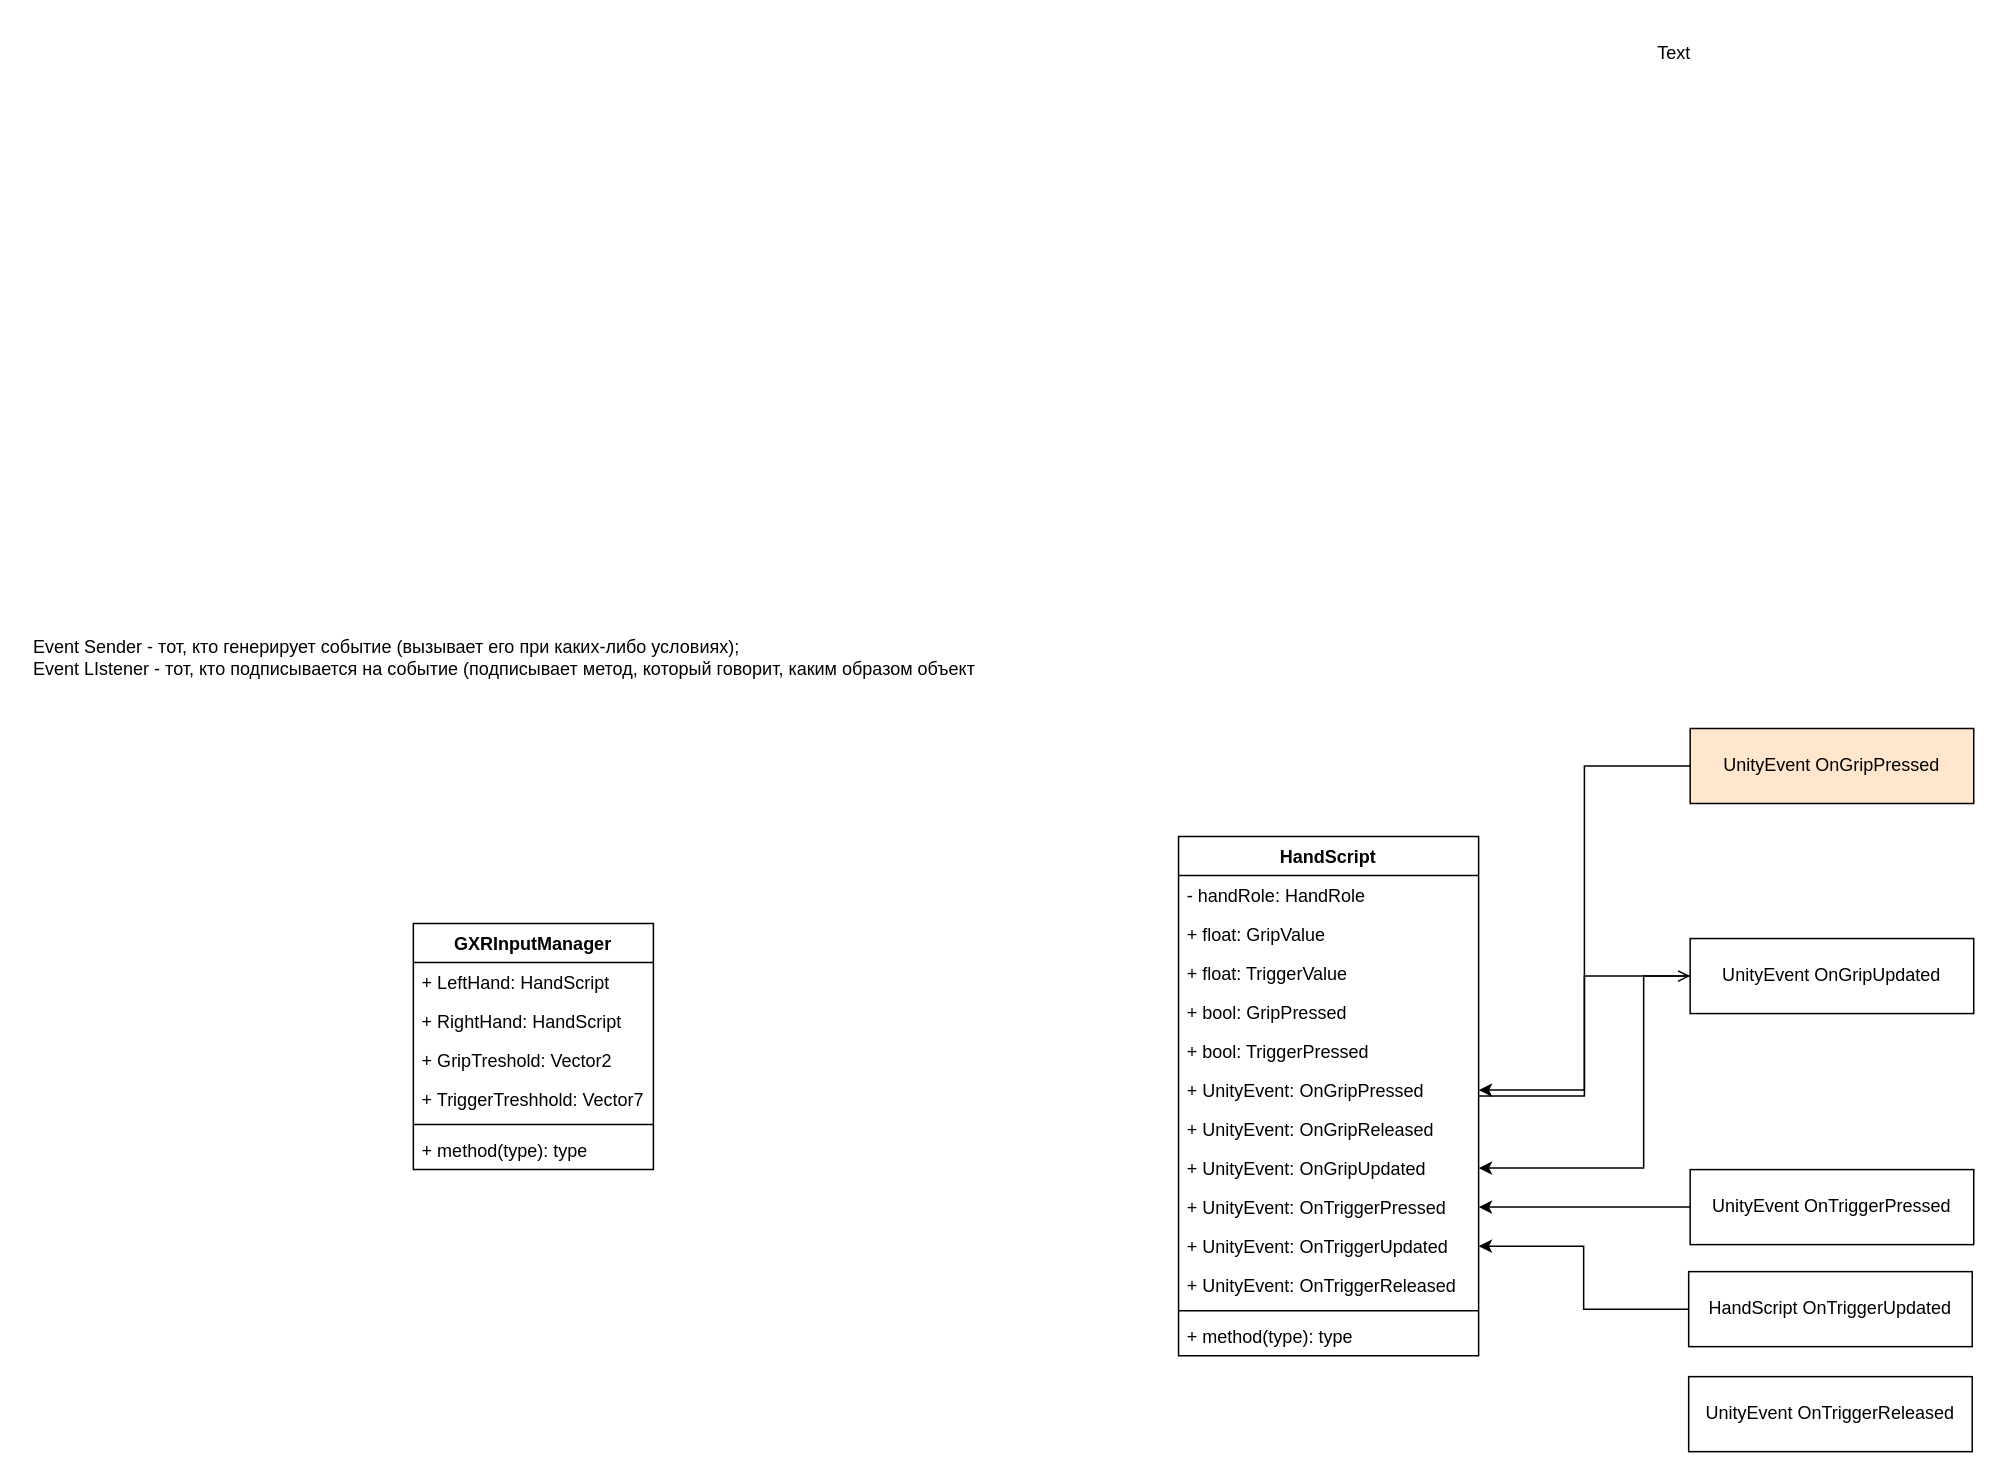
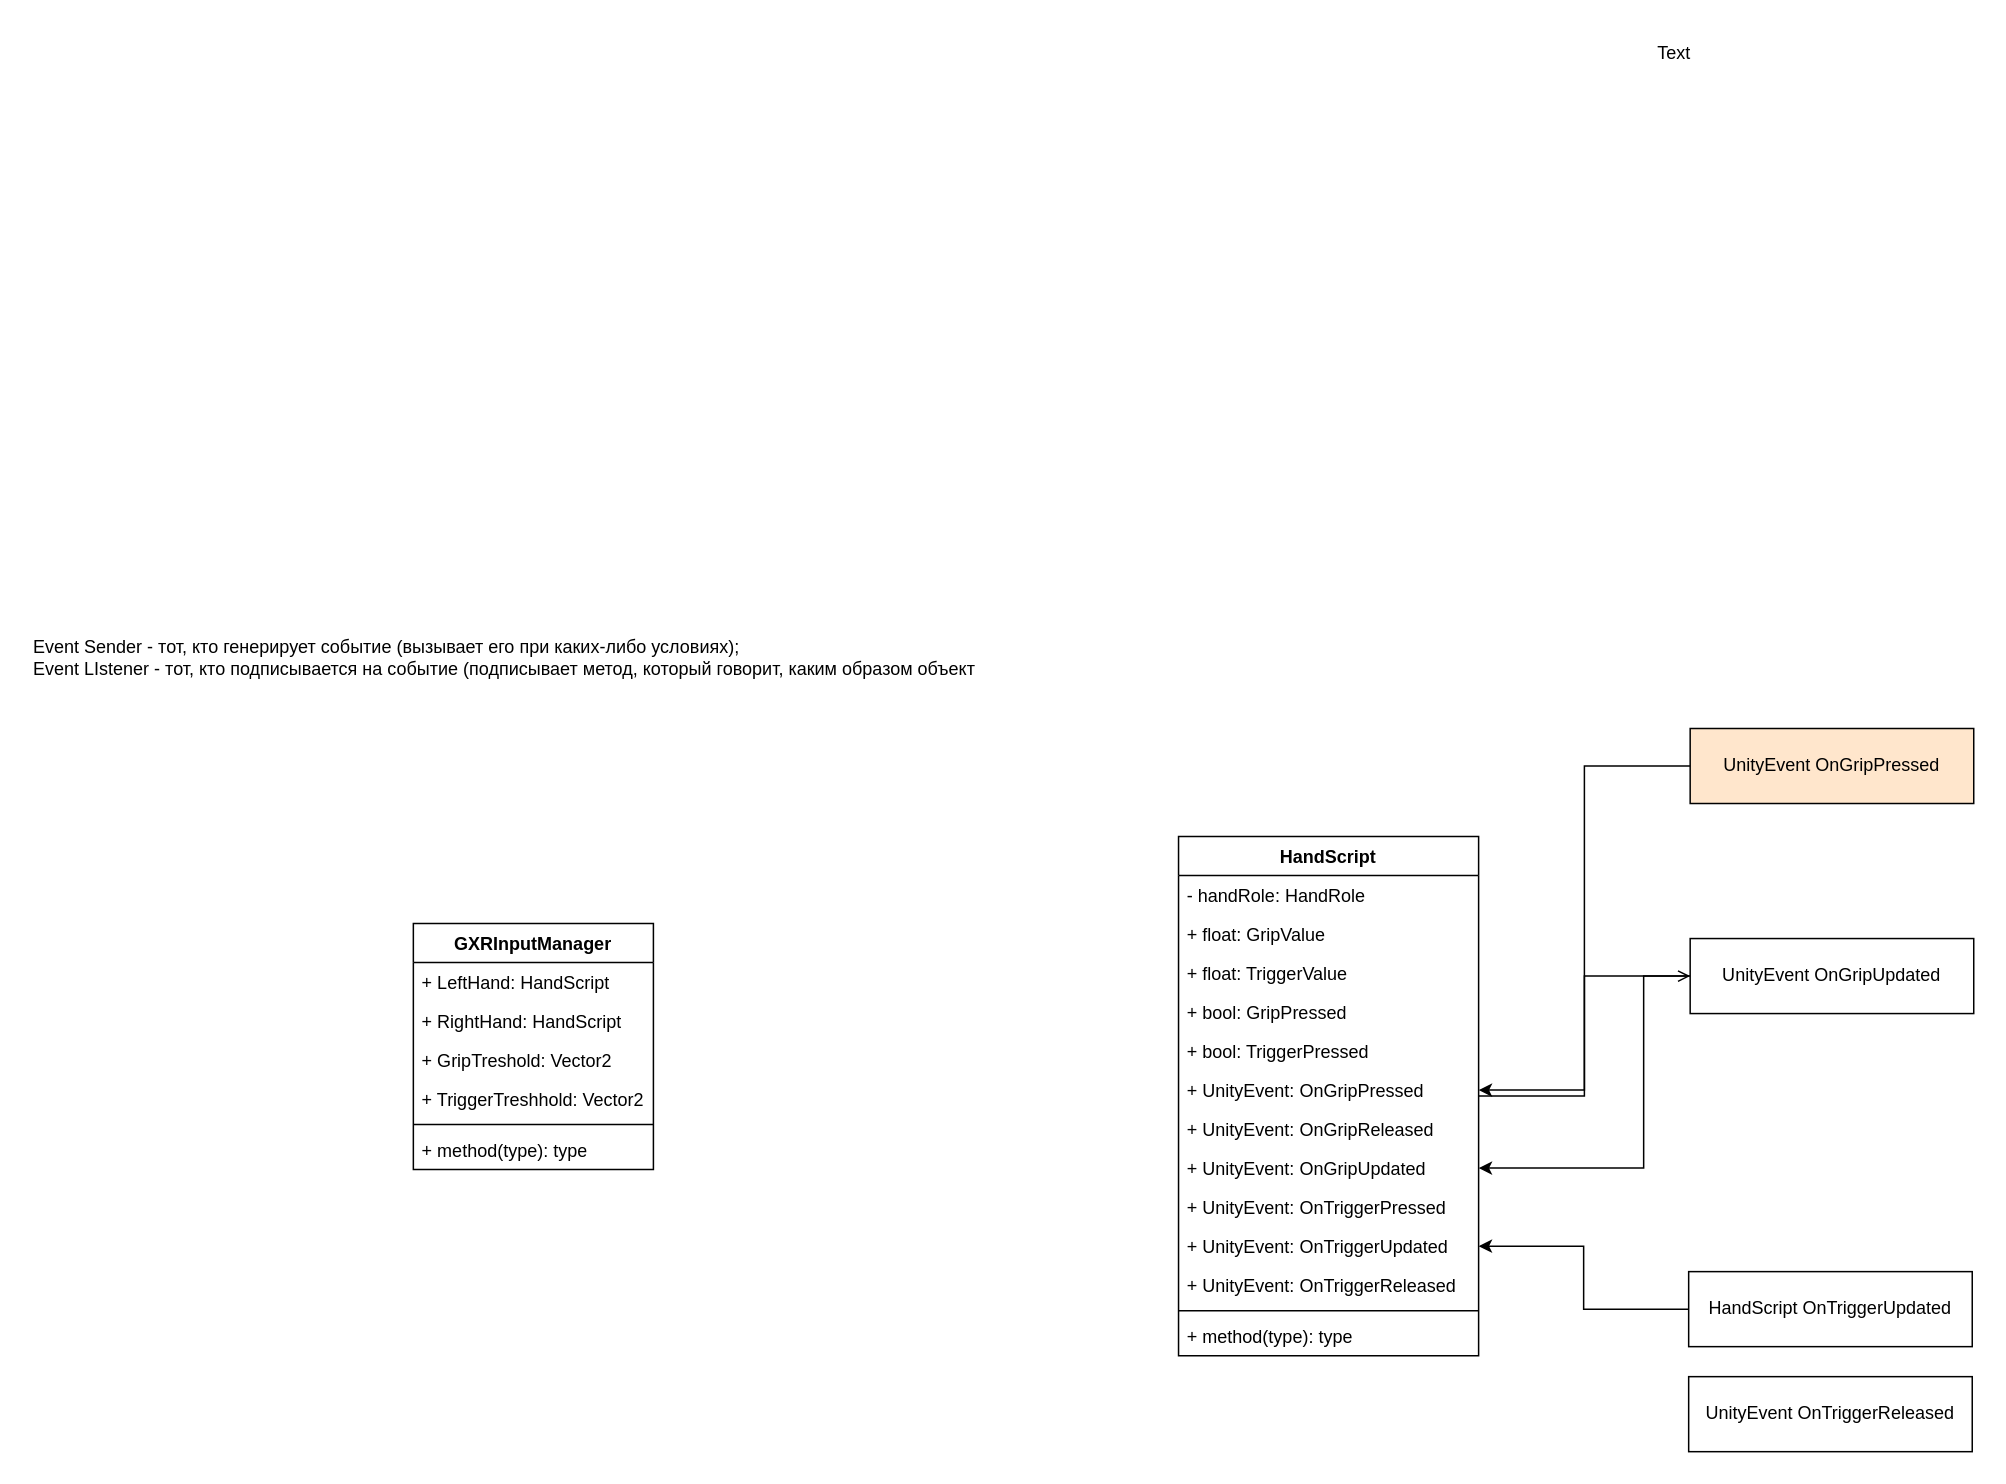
(535, 1111) -> (535, 1111)
(1589, 1207) -> none
(1832, 1207) -> none
